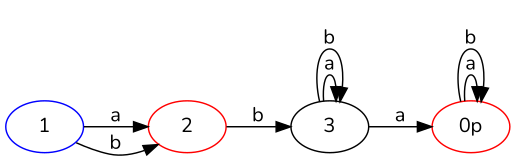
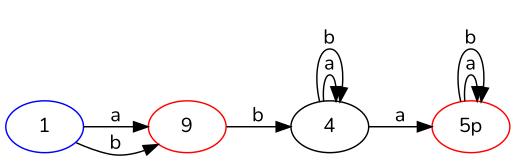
(187, 127) -> (187, 127)
(330, 127) -> (330, 127)
(471, 127) -> (471, 127)
